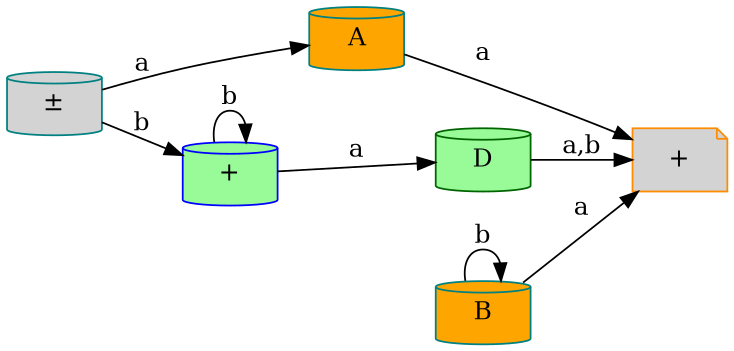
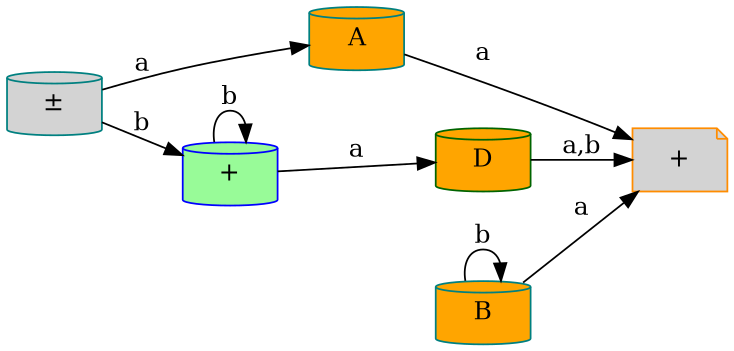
(483, 160) -> (483, 160)
